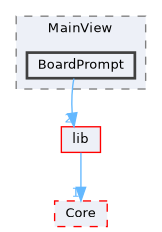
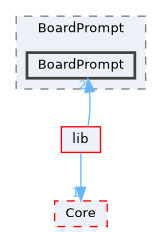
(81, 29) -> (81, 29)
(72, 98) -> (90, 109)
